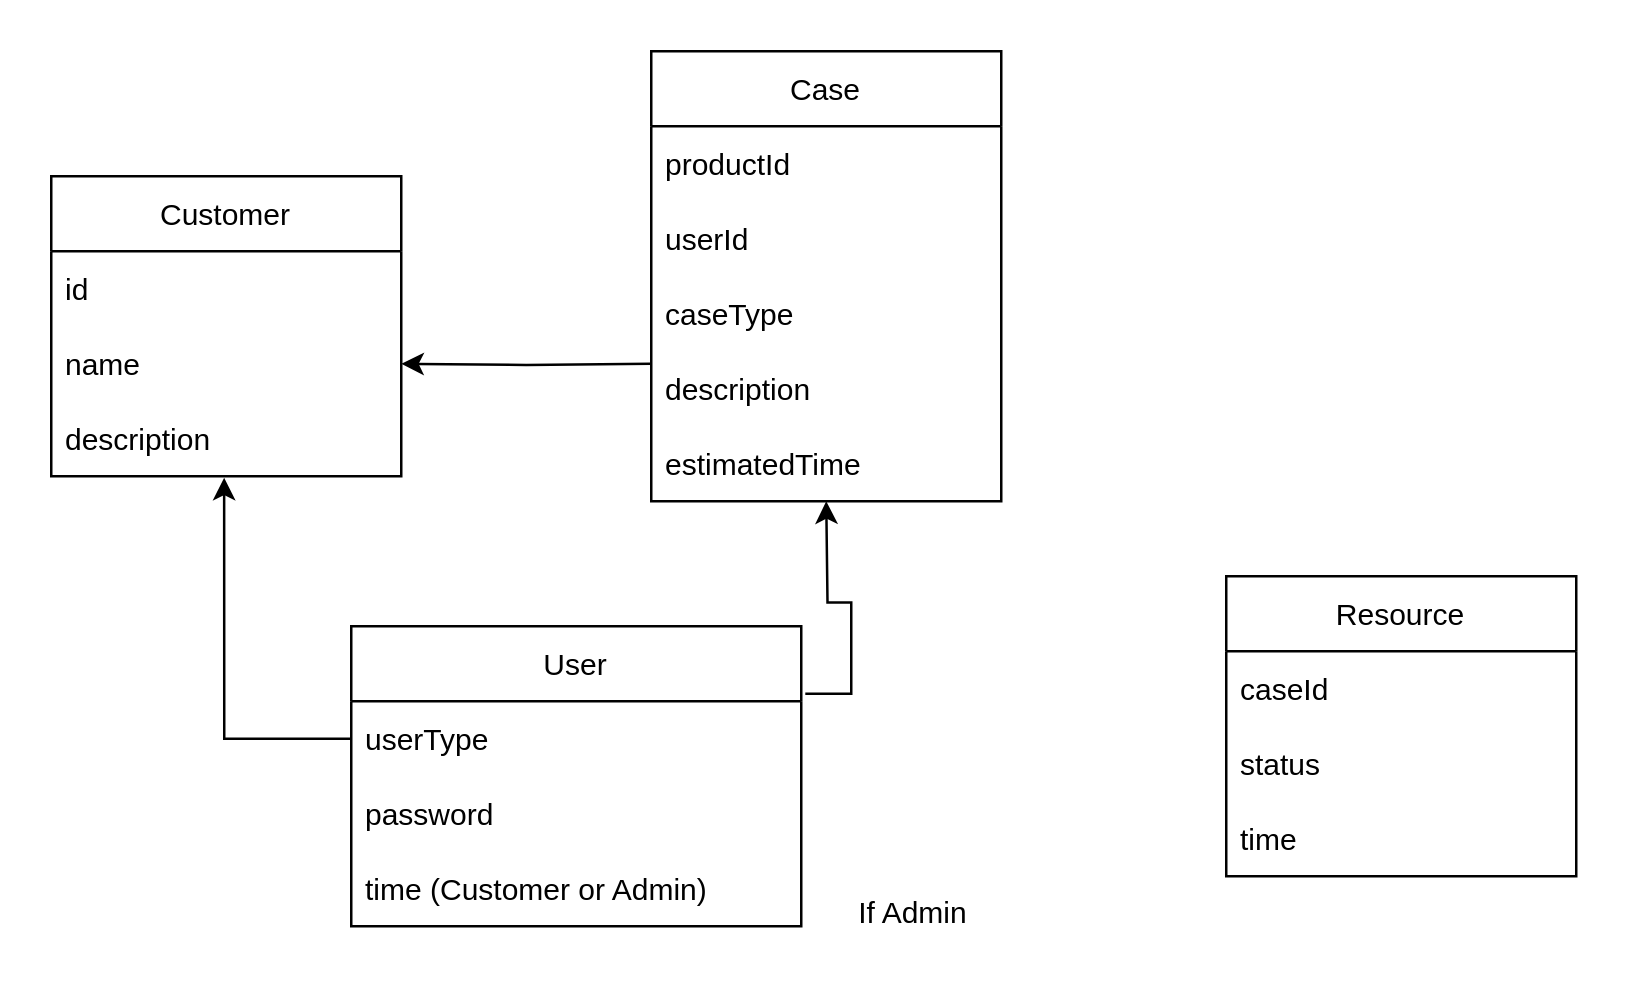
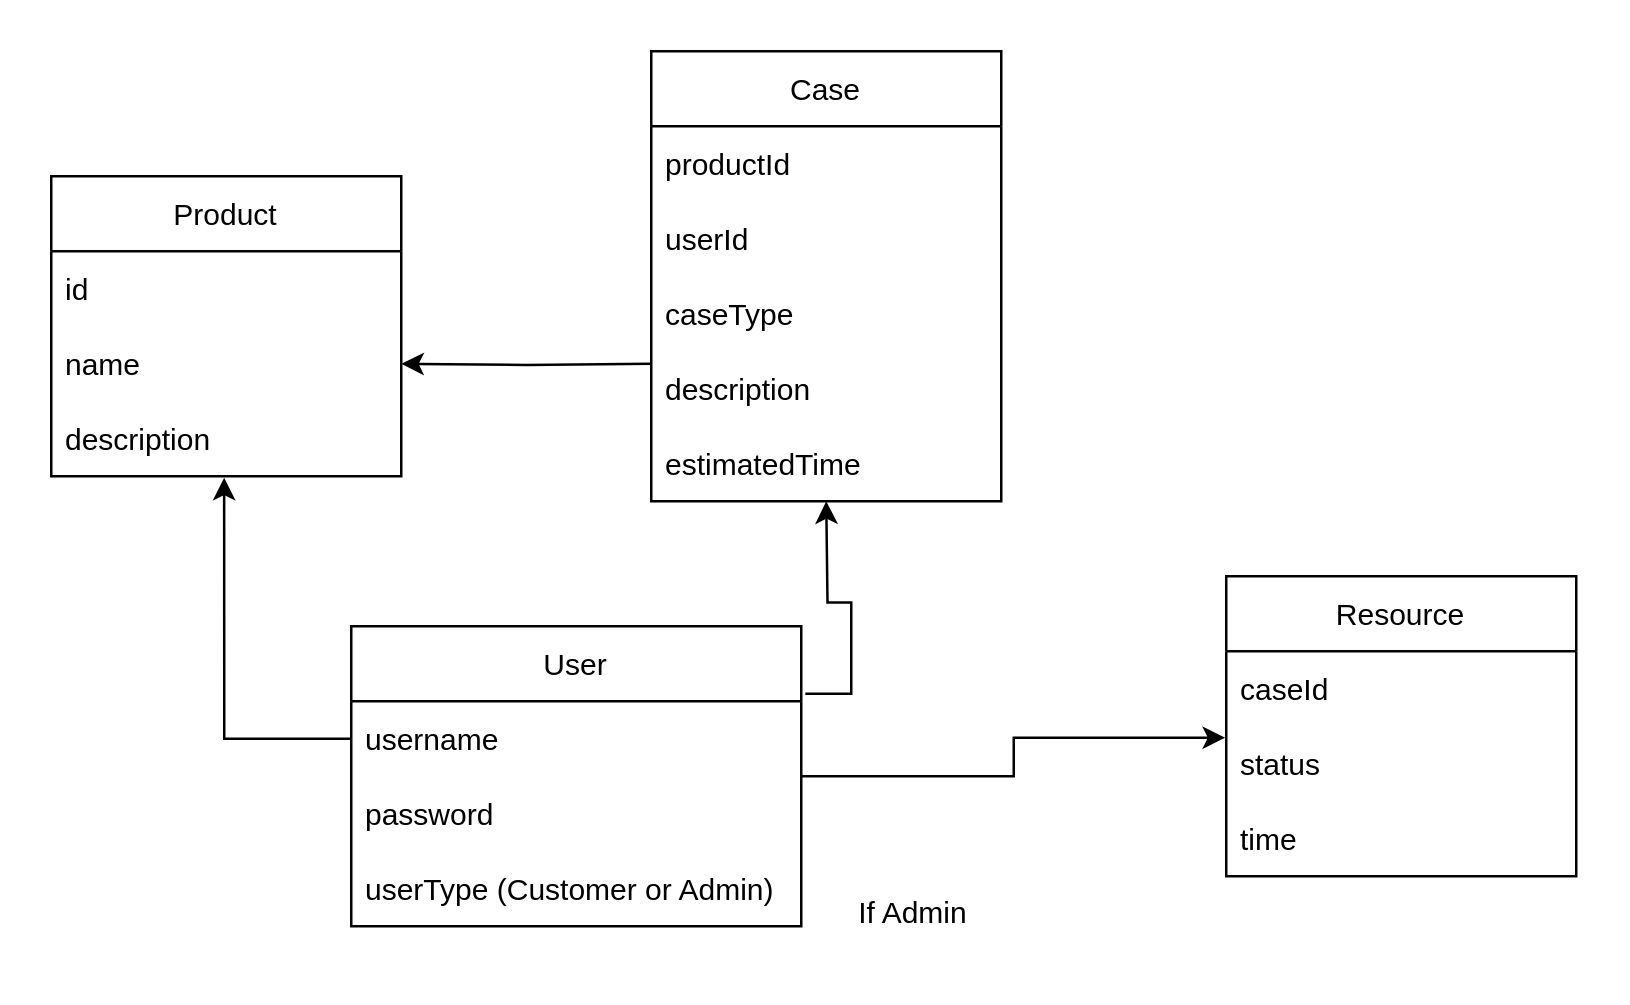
(225, 215) -> (225, 215)
(432, 740) -> (432, 740)
none -> (1014, 764)
(547, 890) -> (585, 890)
